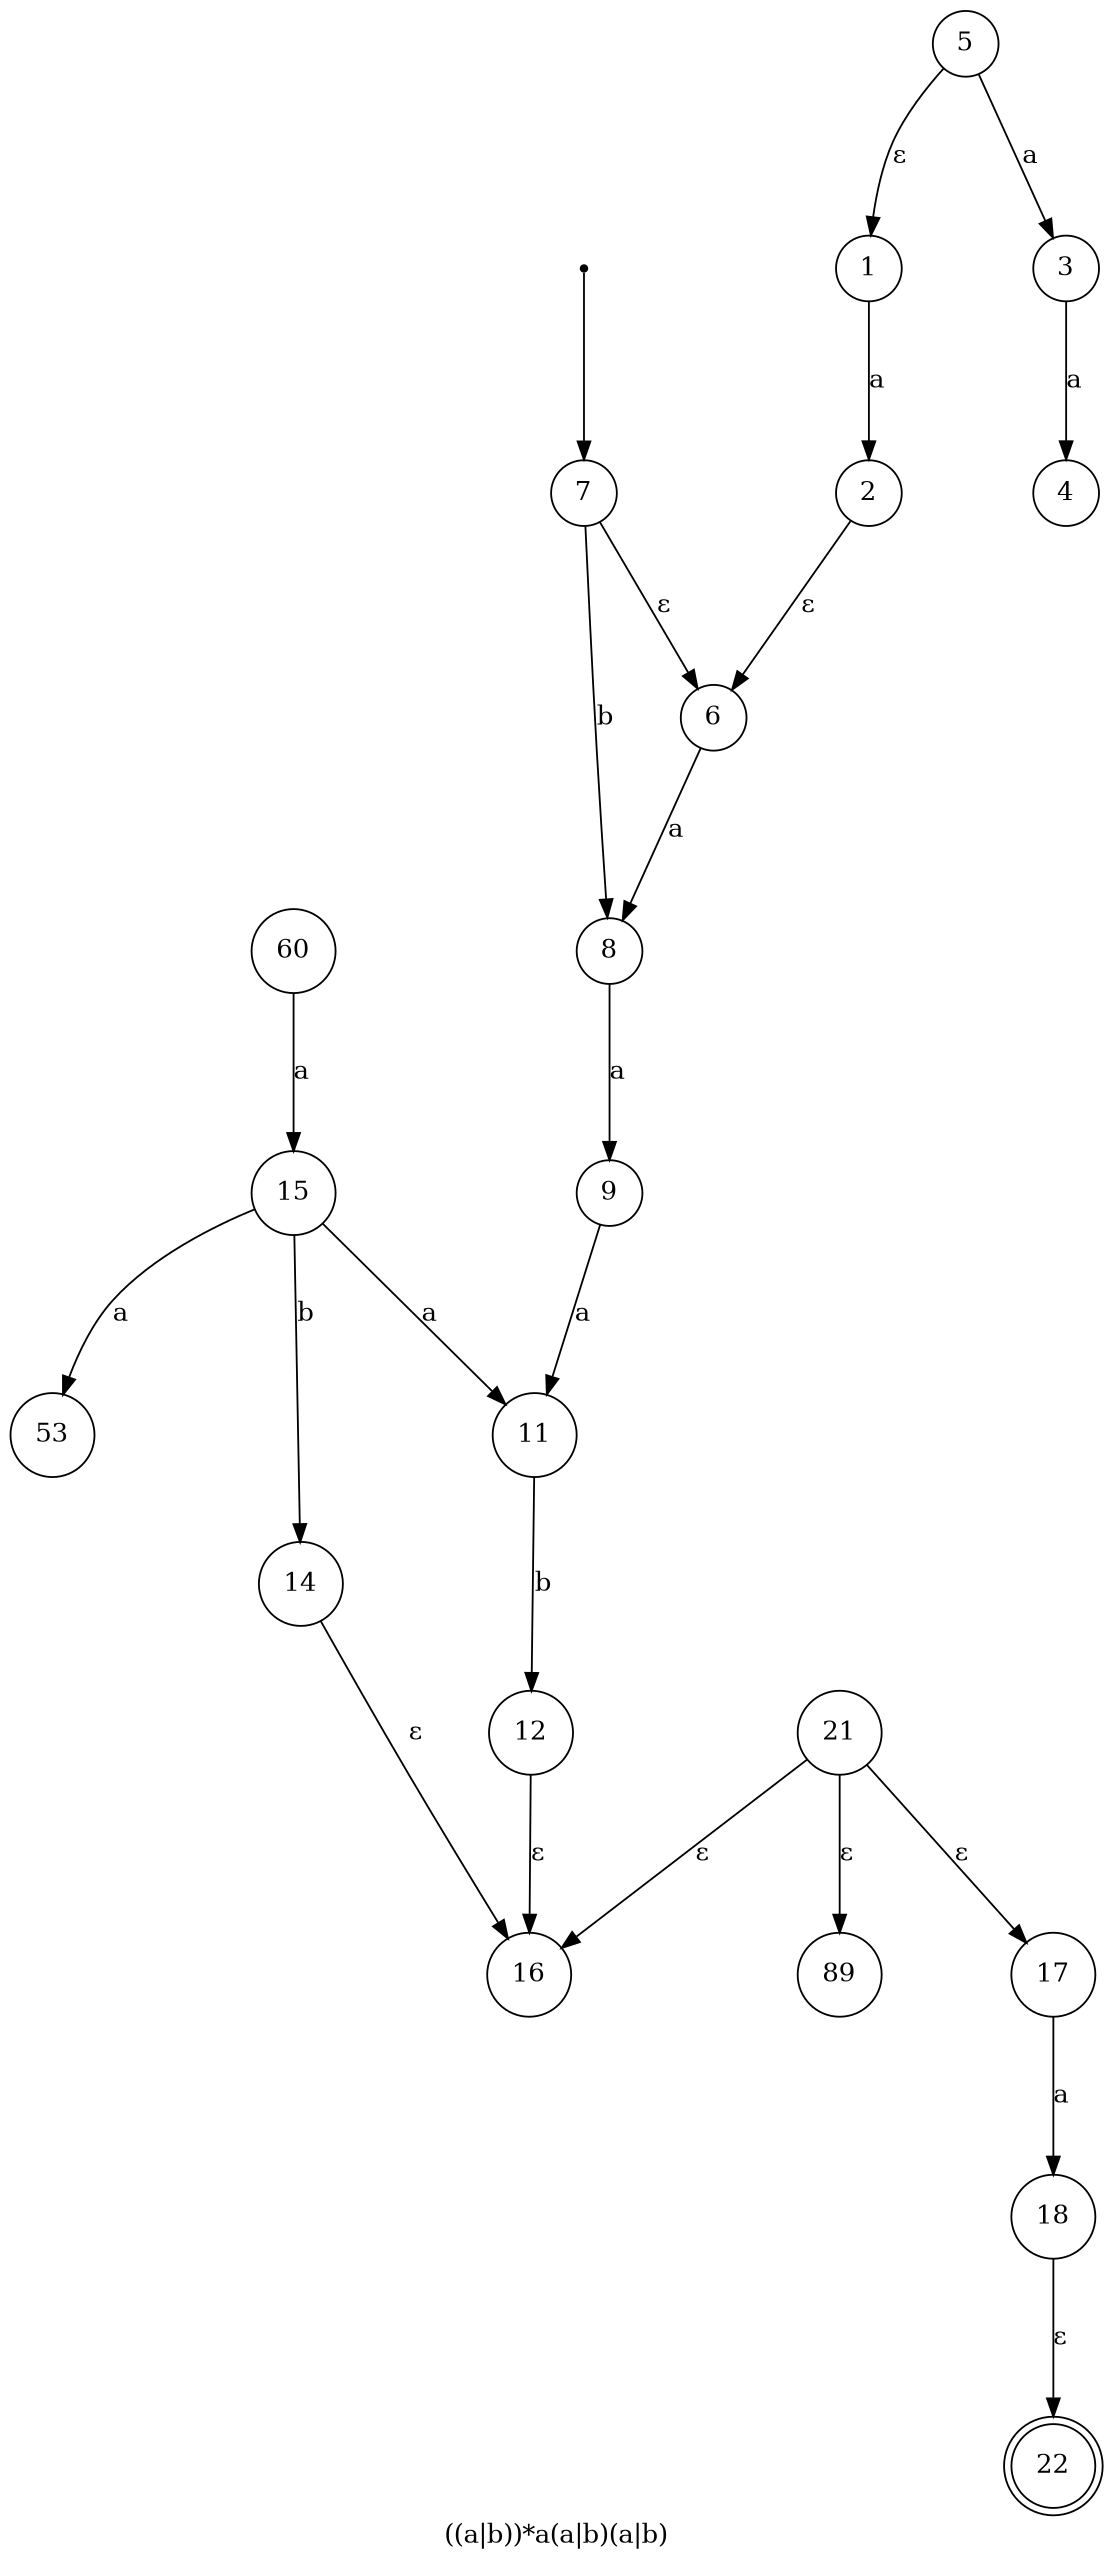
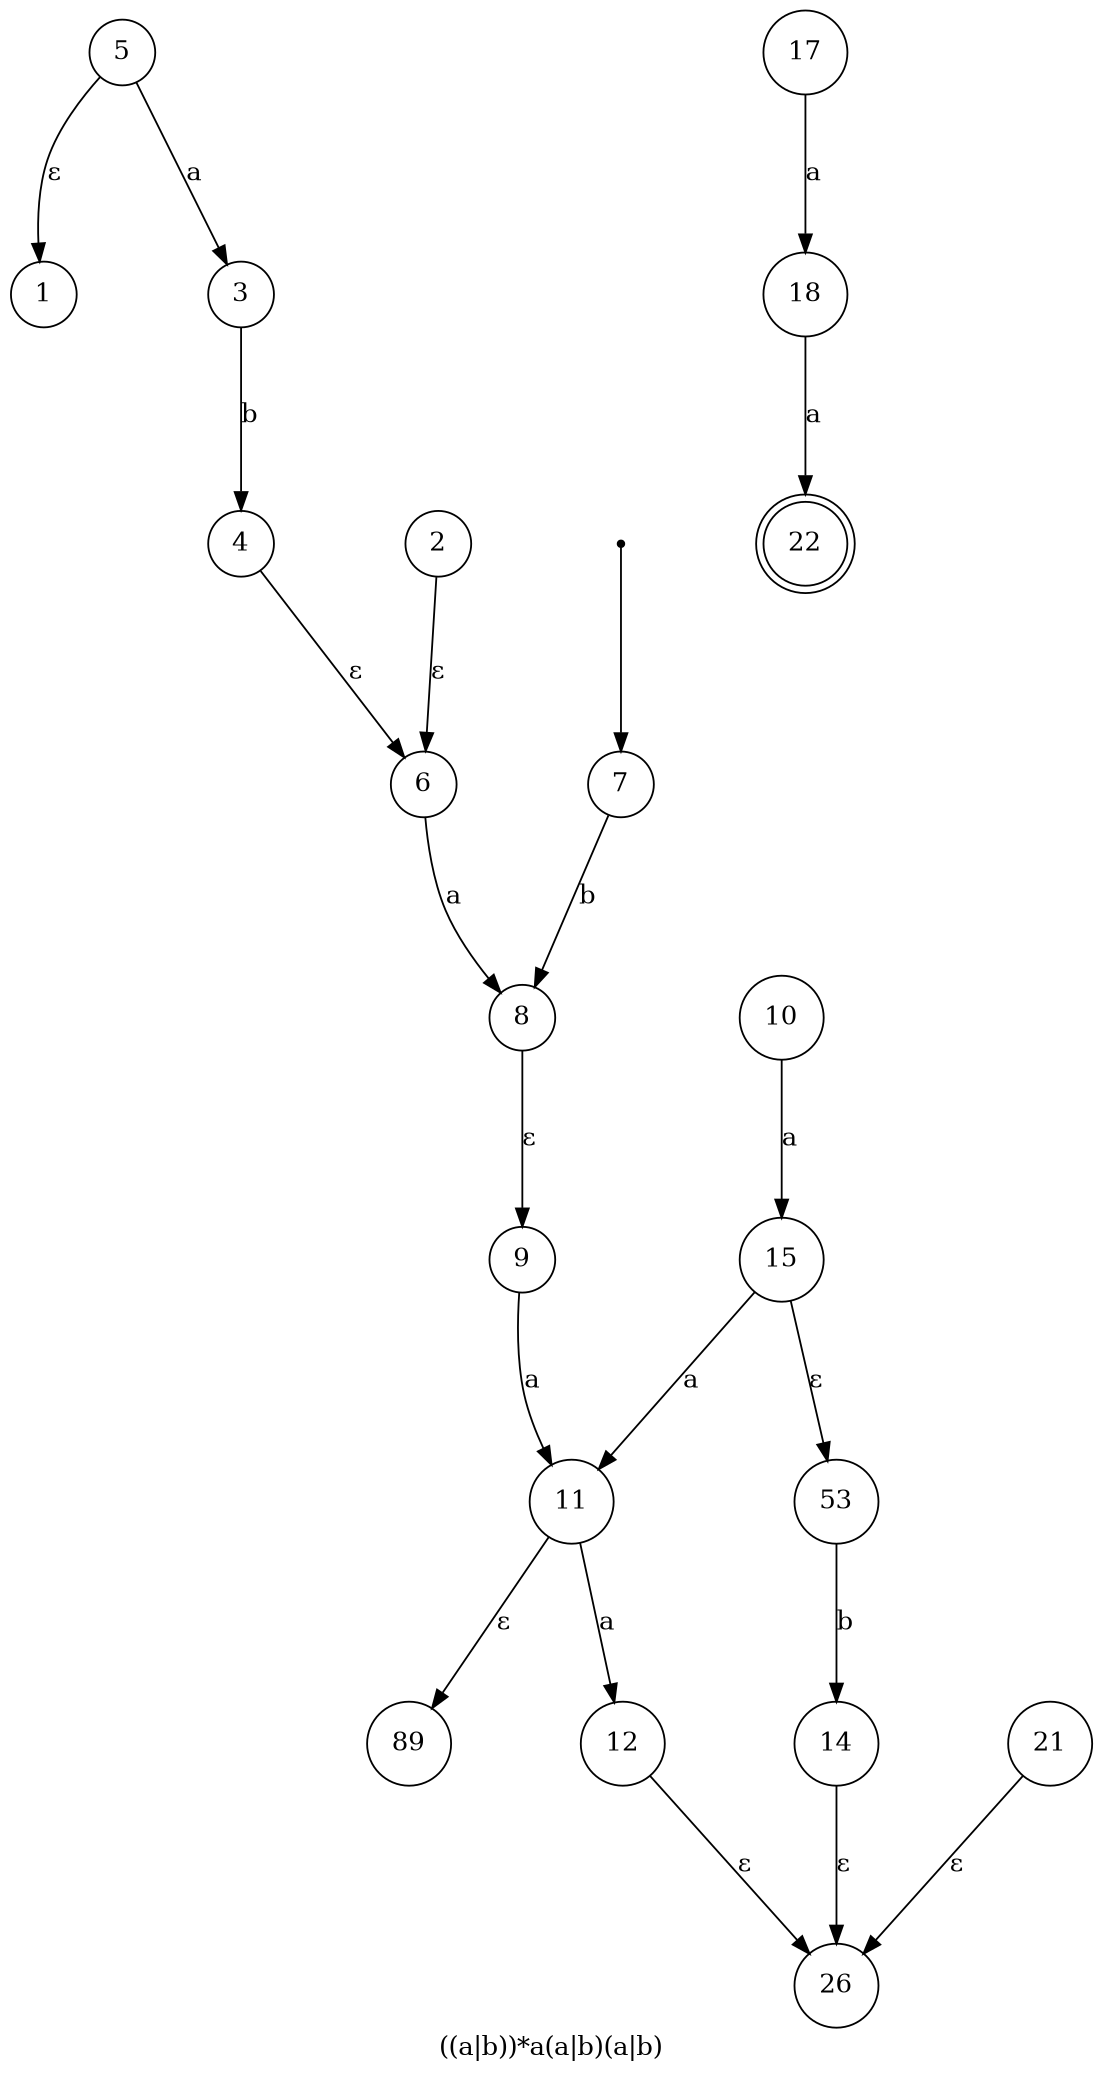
(869, 371) -> none
(1074, 381) -> (250, 416)
(644, 597) -> (327, 657)
(294, 951) -> (782, 1018)
(618, 1072) -> (530, 1139)
(121, 1314) -> (816, 1381)
(297, 1379) -> (836, 1613)
(544, 1584) -> (607, 1623)
(840, 1844) -> (496, 1615)
(940, 1847) -> none
(529, 1975) -> (836, 1986)
(1061, 2338) -> (814, 416)
